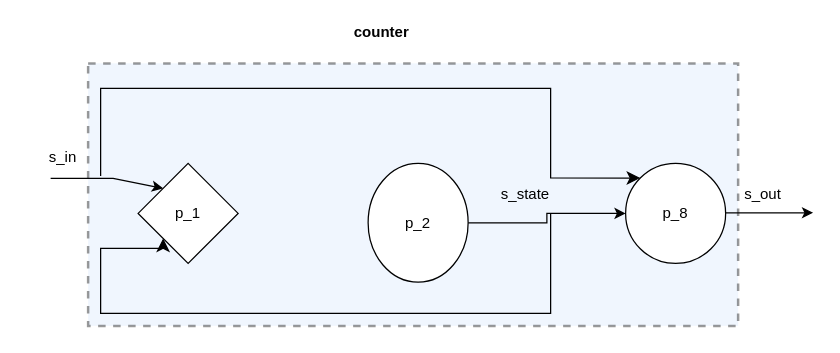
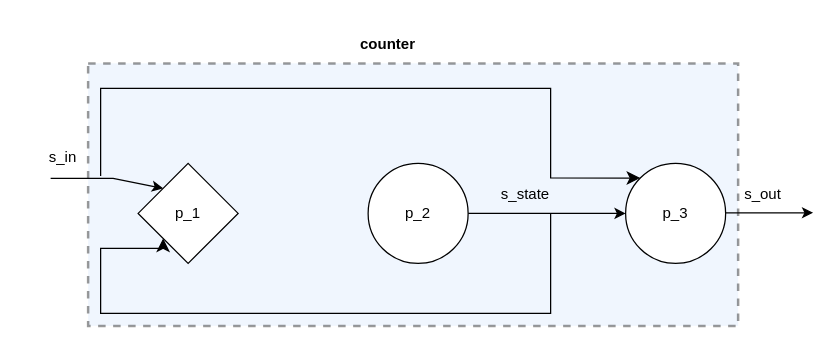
(382, 32) -> (388, 44)
(676, 213) -> (676, 213)
(418, 223) -> (418, 213)
